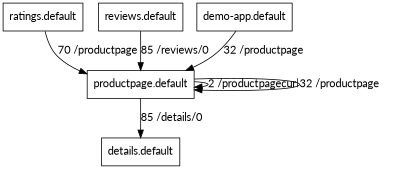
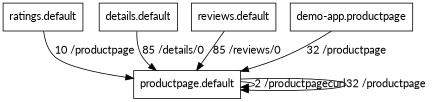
(245, 17) -> (351, 17)
(98, 51) -> (95, 51)
(141, 114) -> (139, 50)
